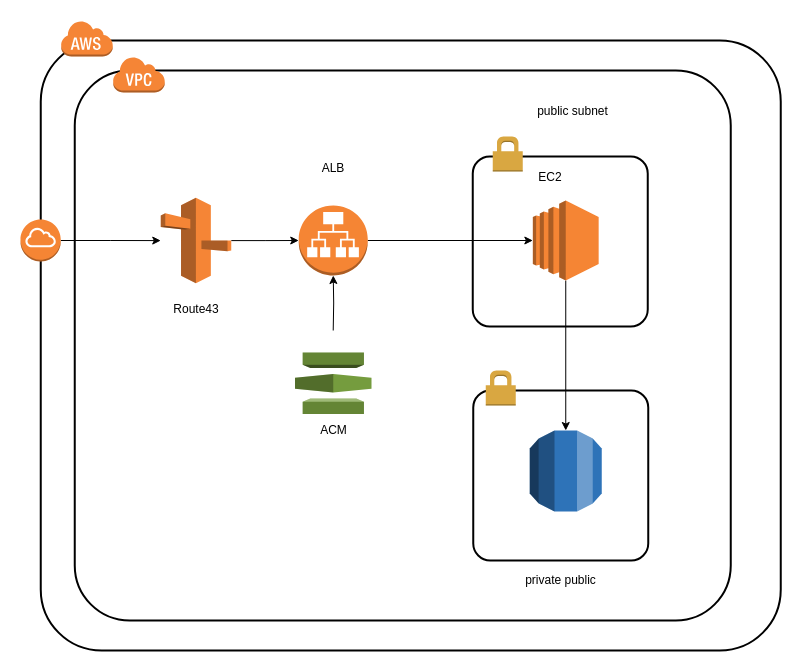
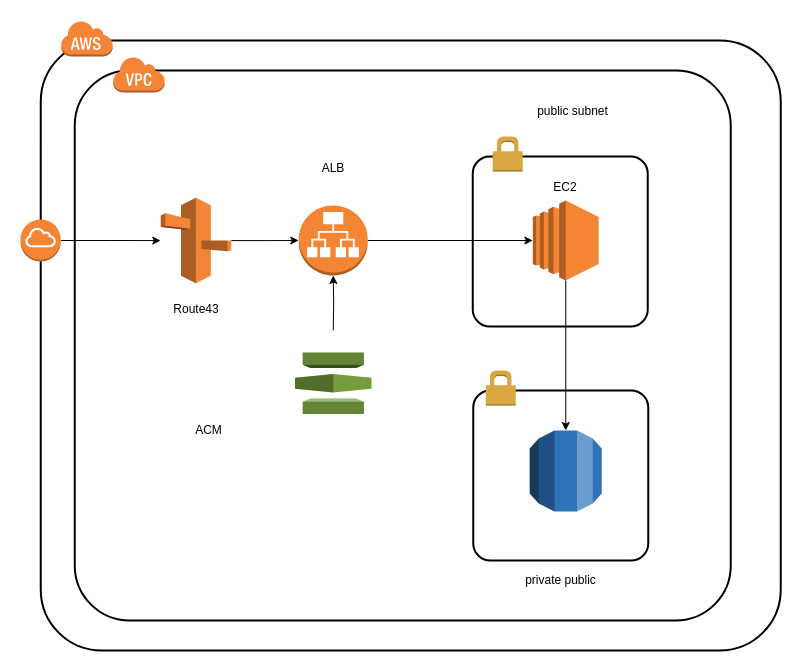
(551, 178) -> (566, 188)
(333, 431) -> (208, 431)
